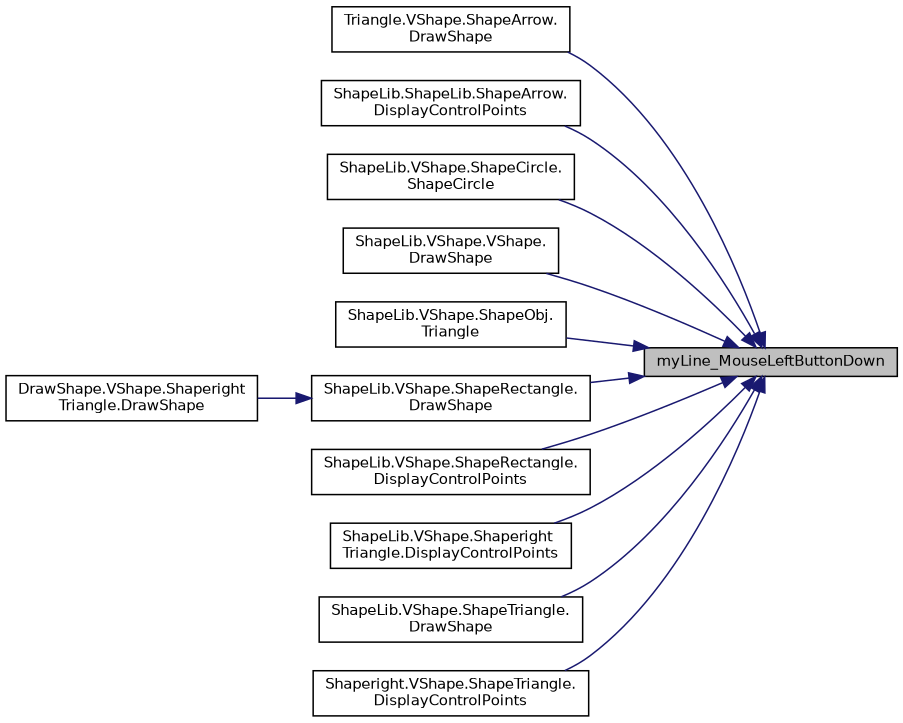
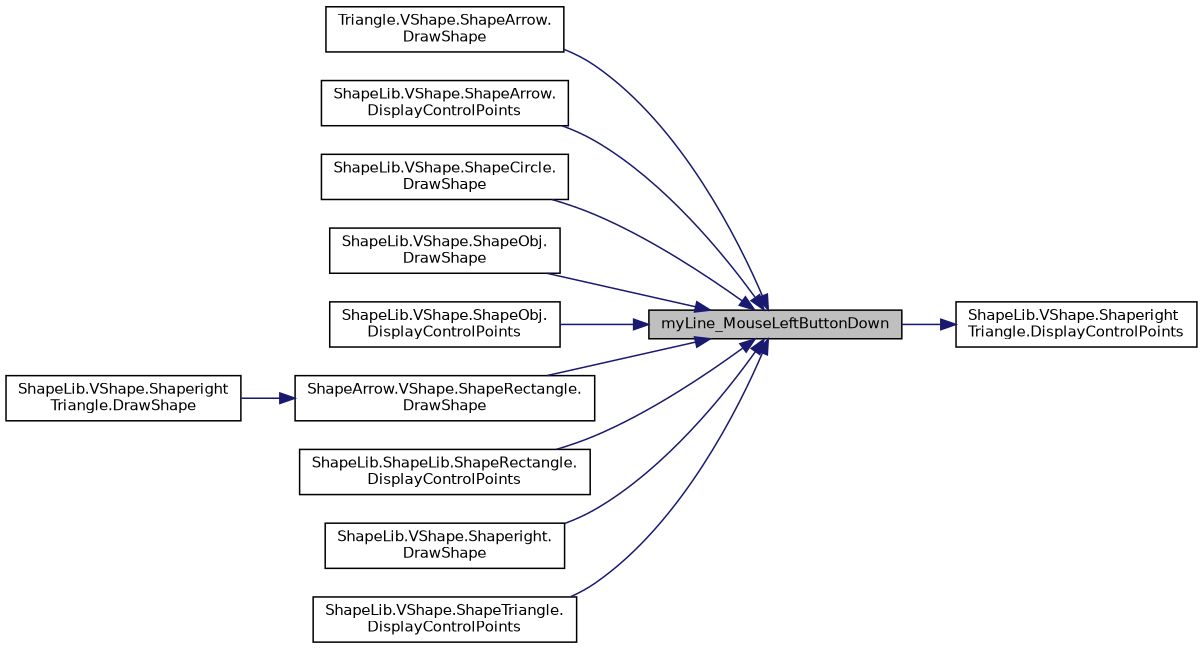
(451, 103) -> (445, 103)
(451, 177) -> (445, 177)
(451, 251) -> (445, 251)
(451, 324) -> (445, 324)
(132, 398) -> (123, 398)
(451, 398) -> (445, 398)
(657, 465) -> (921, 324)
(451, 472) -> (445, 472)
(451, 620) -> (445, 546)
(451, 693) -> (445, 620)
